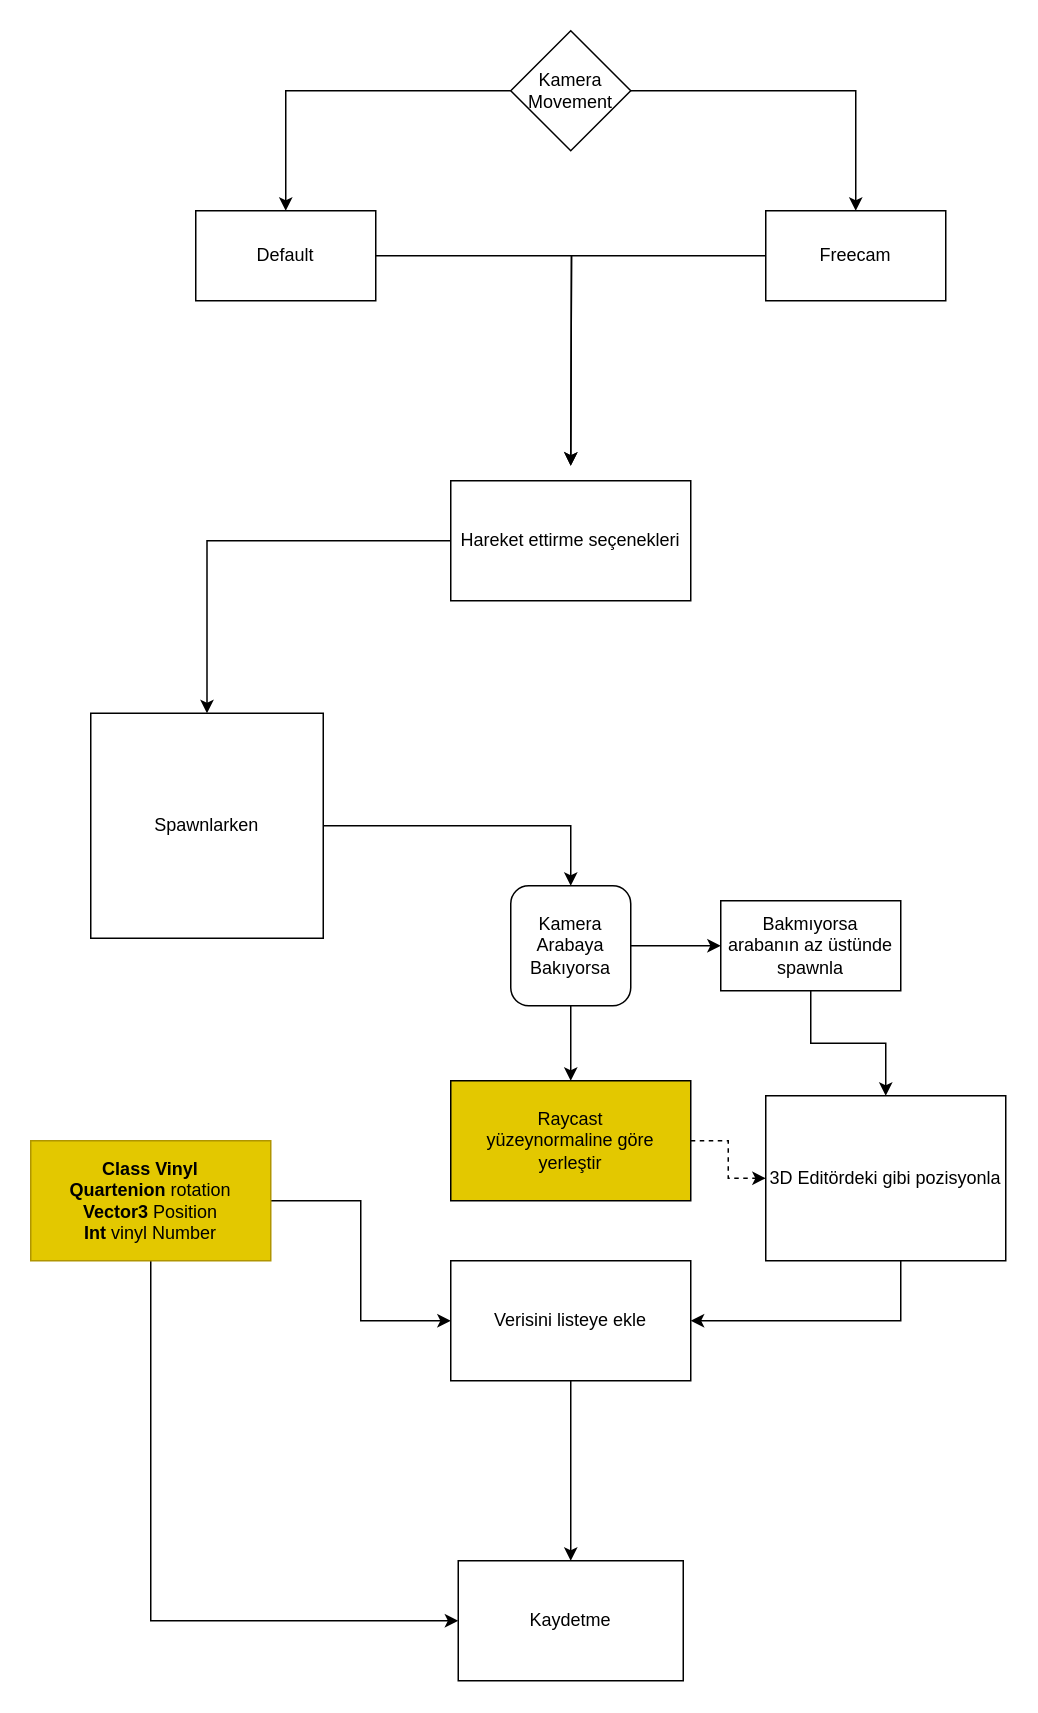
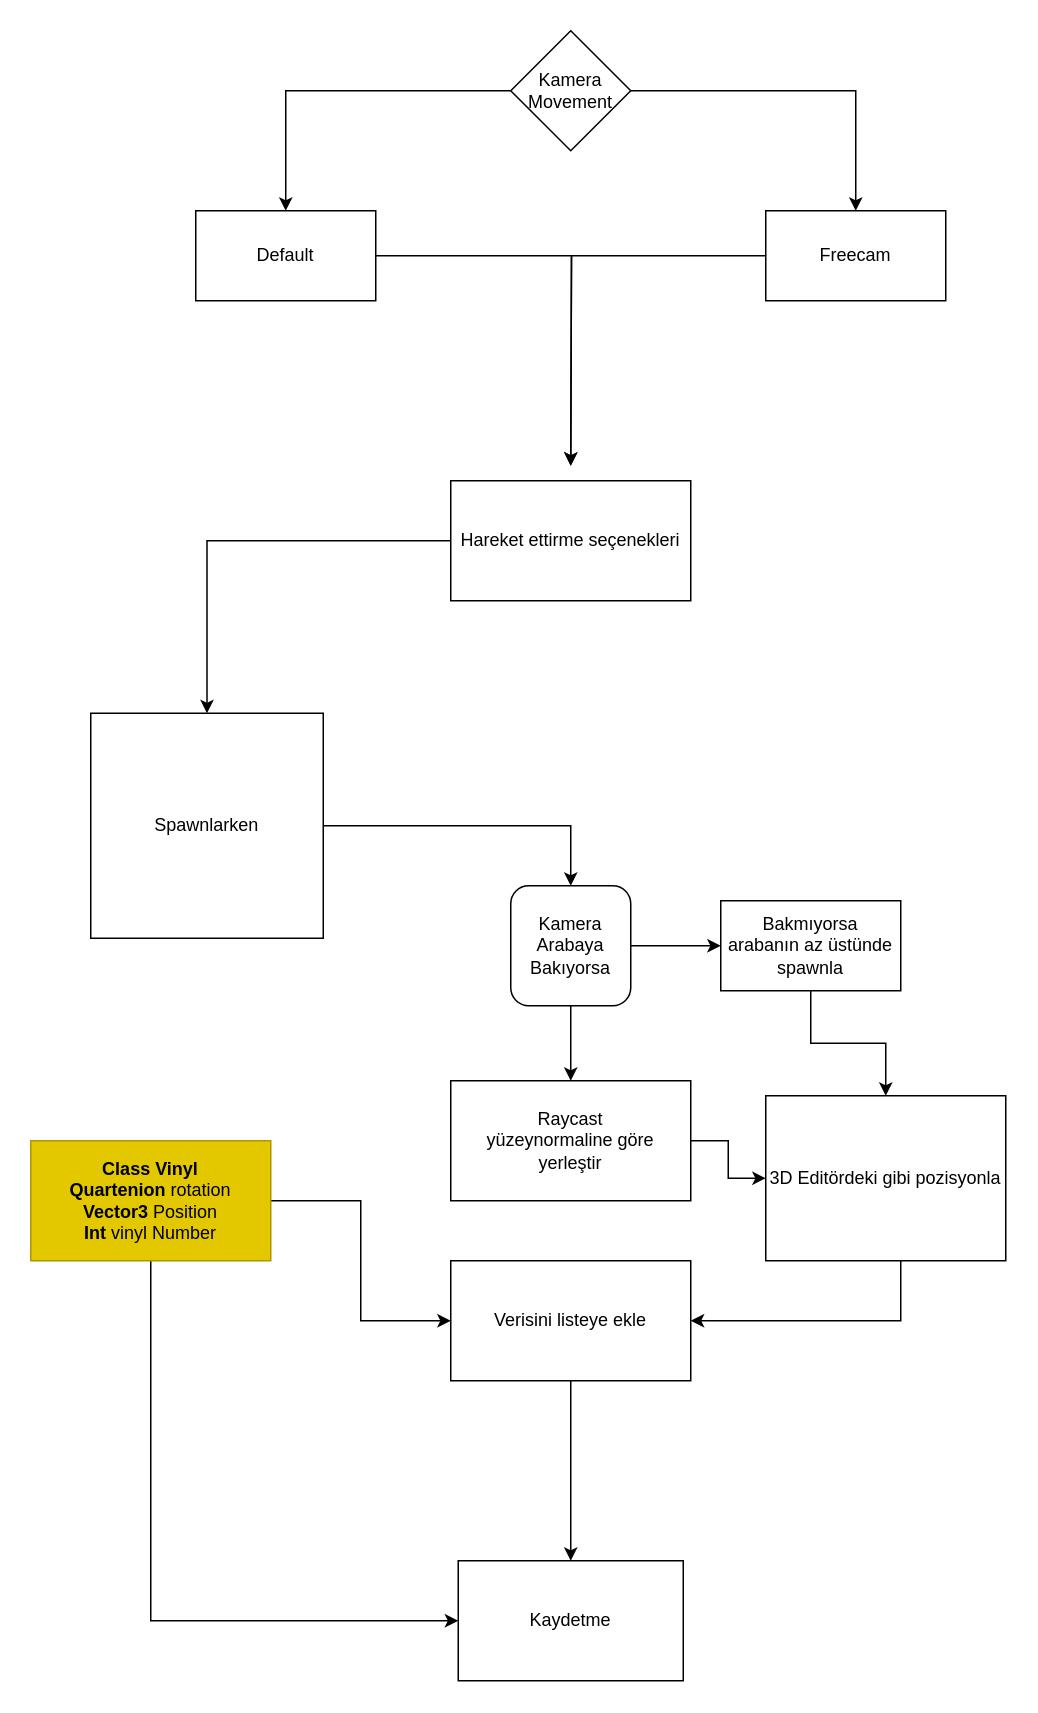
(571, 1141) -> (571, 1141)
(728, 1153) -> (728, 1153)
